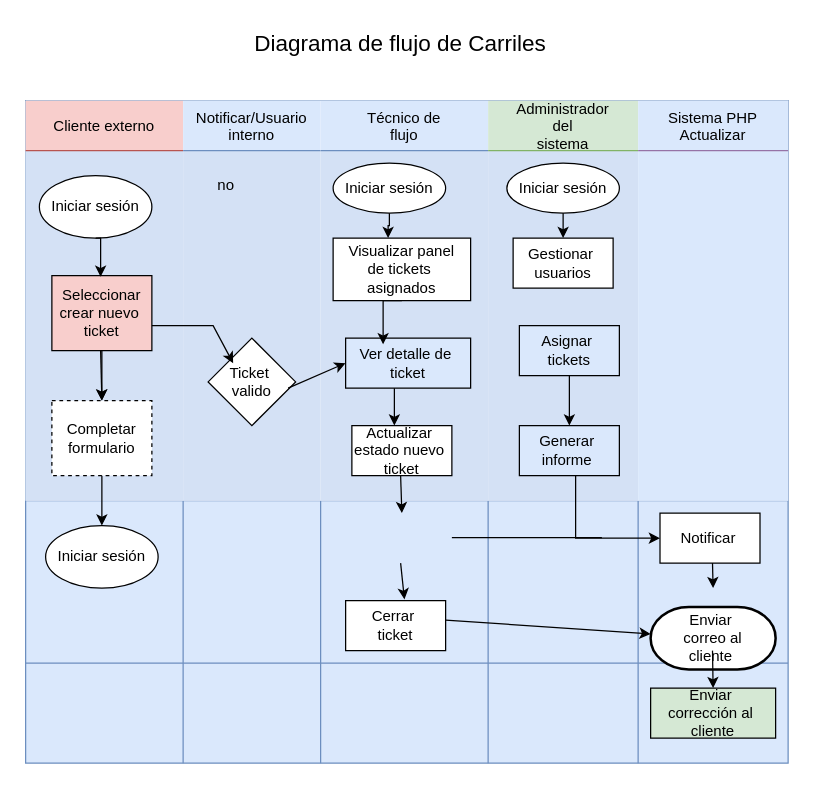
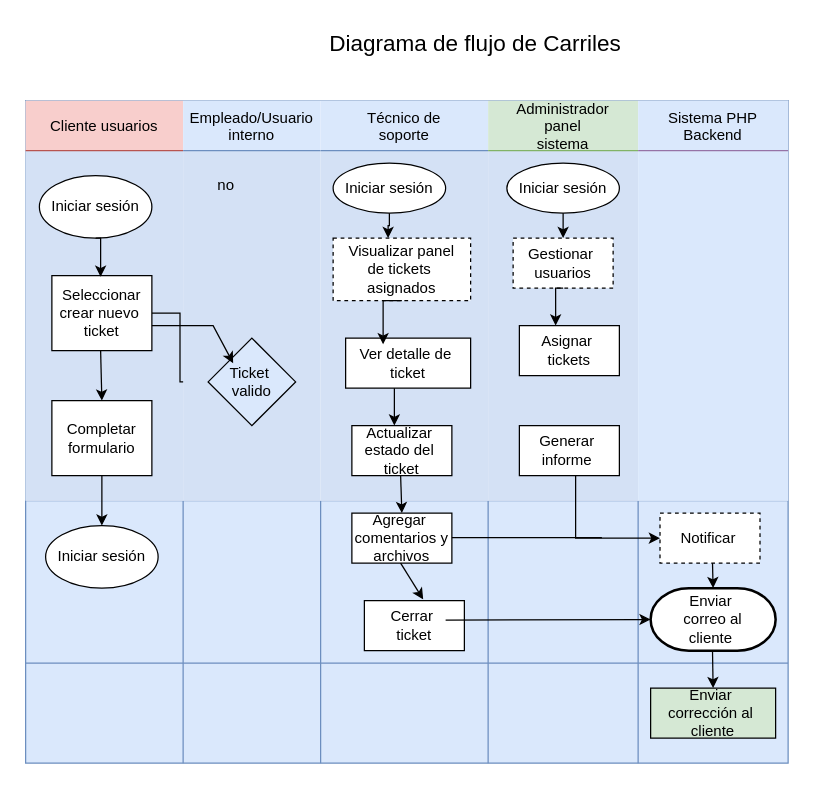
(401, 44) -> (476, 44)
(563, 109) -> (563, 109)
(251, 118) -> (251, 118)
(404, 118) -> (404, 118)
(713, 118) -> (713, 118)
(104, 126) -> (104, 126)
(563, 263) -> (563, 263)
(402, 269) -> (402, 269)
none -> (556, 299)
(102, 313) -> (102, 313)
(569, 351) -> (569, 351)
(408, 363) -> (408, 363)
(313, 377) -> none
(252, 382) -> (252, 382)
(102, 393) -> (180, 335)
(569, 397) -> none
(102, 438) -> (102, 438)
(402, 451) -> (402, 451)
(569, 451) -> (569, 451)
none -> (402, 538)
(710, 538) -> (710, 538)
(396, 626) -> (414, 626)
(713, 638) -> (713, 619)
